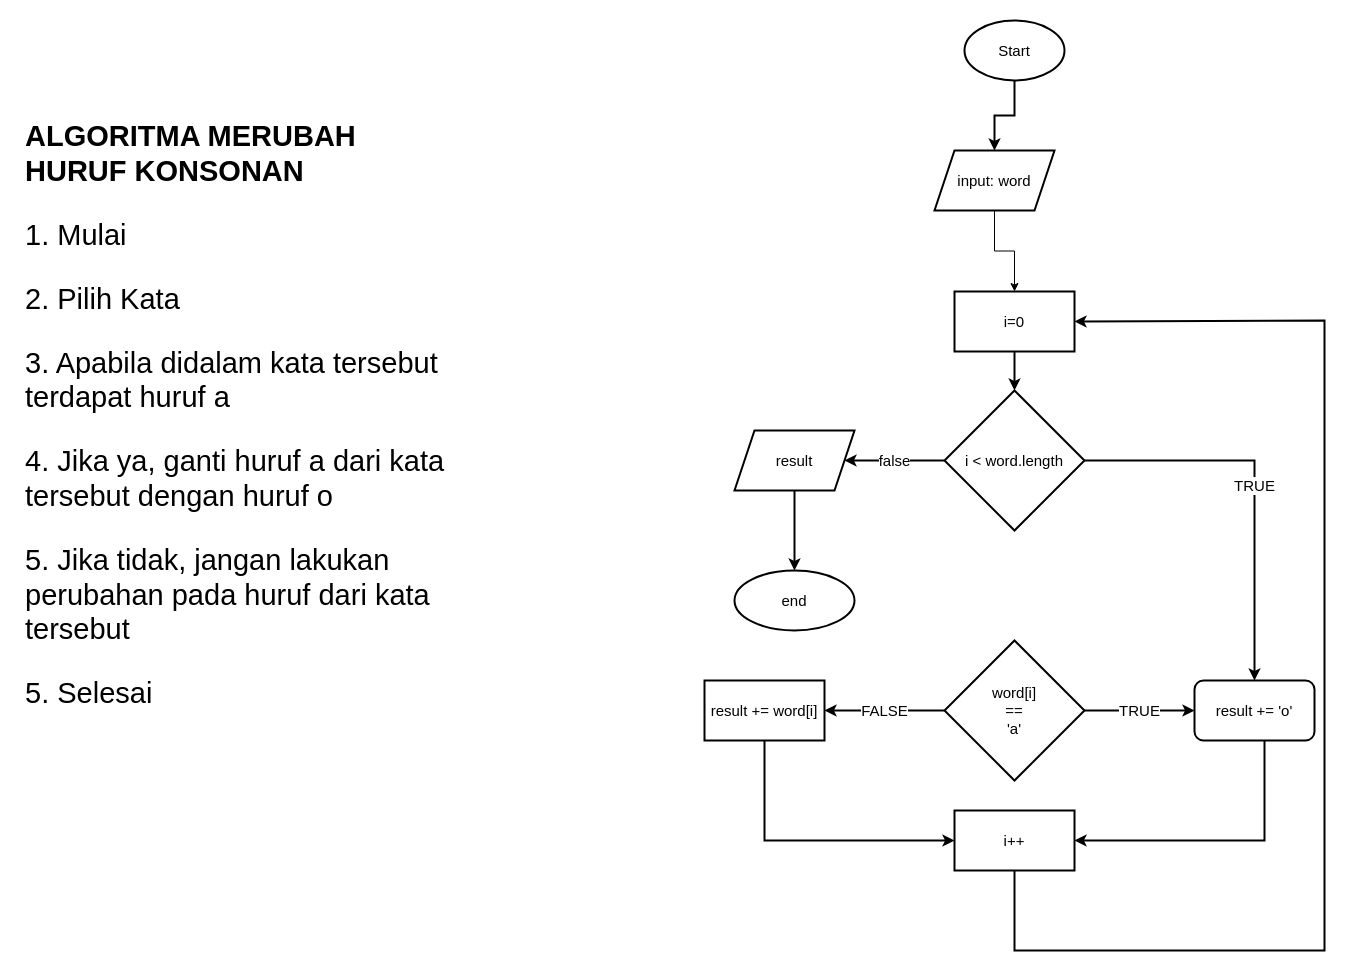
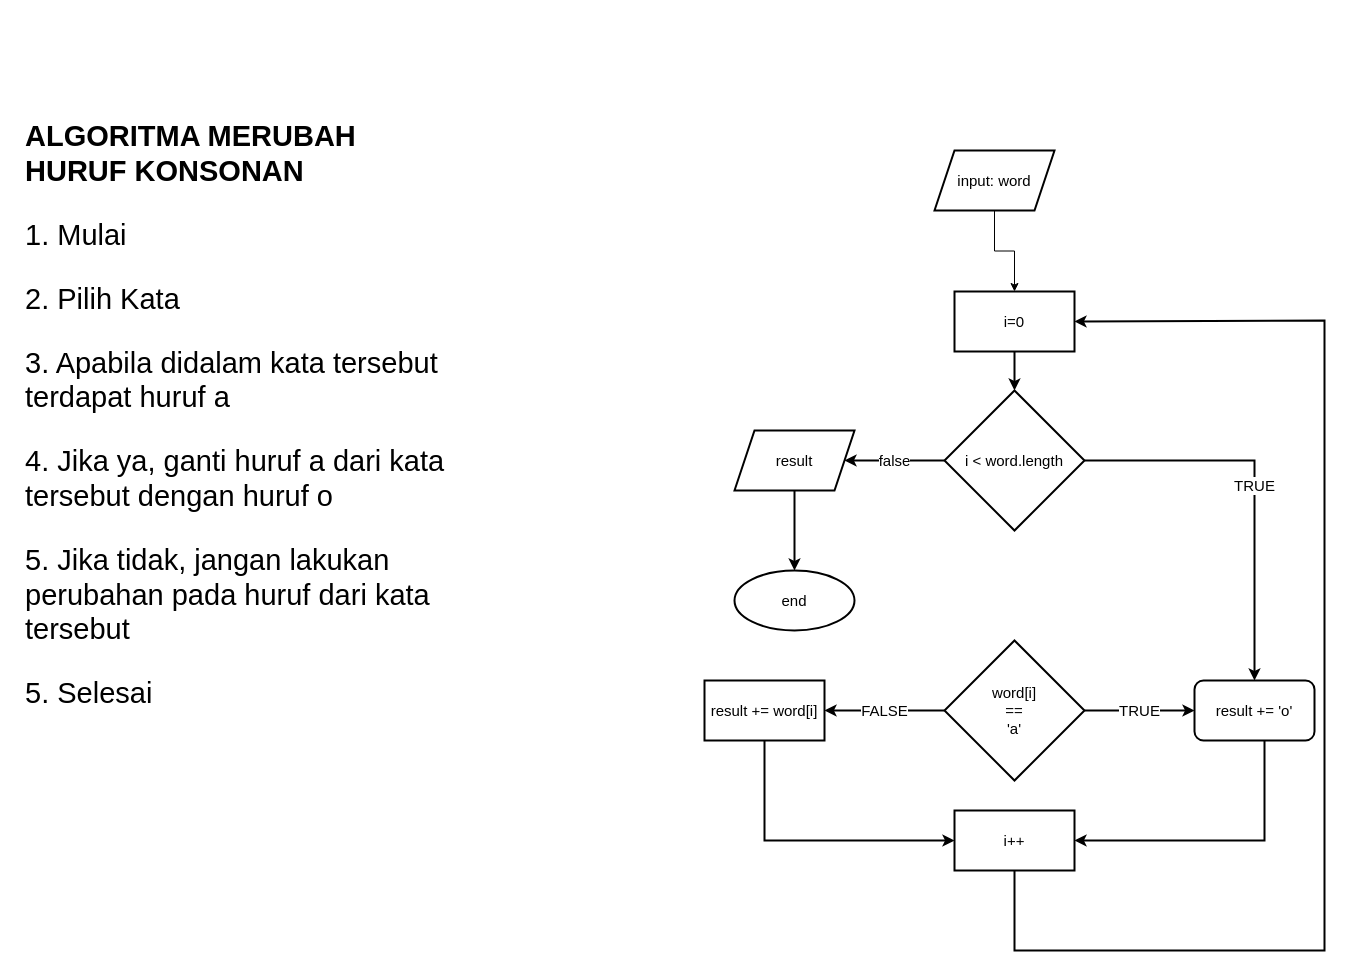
(1015, 51) -> none
(1010, 116) -> none
